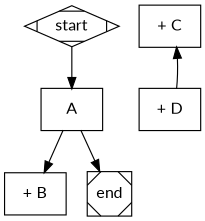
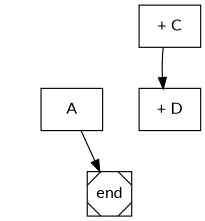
(72, 26) -> none
(178, 74) -> (162, 62)
(35, 194) -> none
